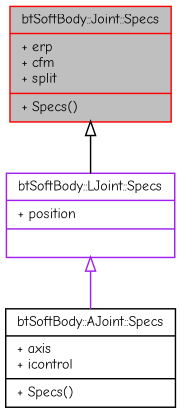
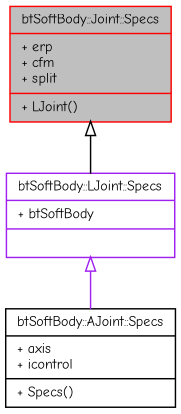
(50, 107) -> (50, 107)
(47, 214) -> (56, 214)
